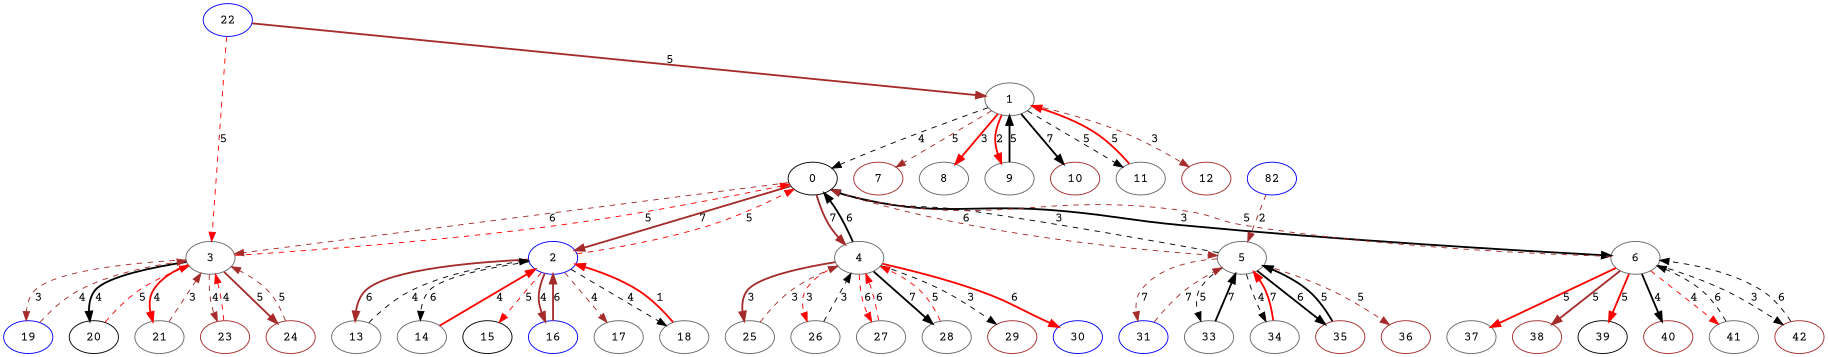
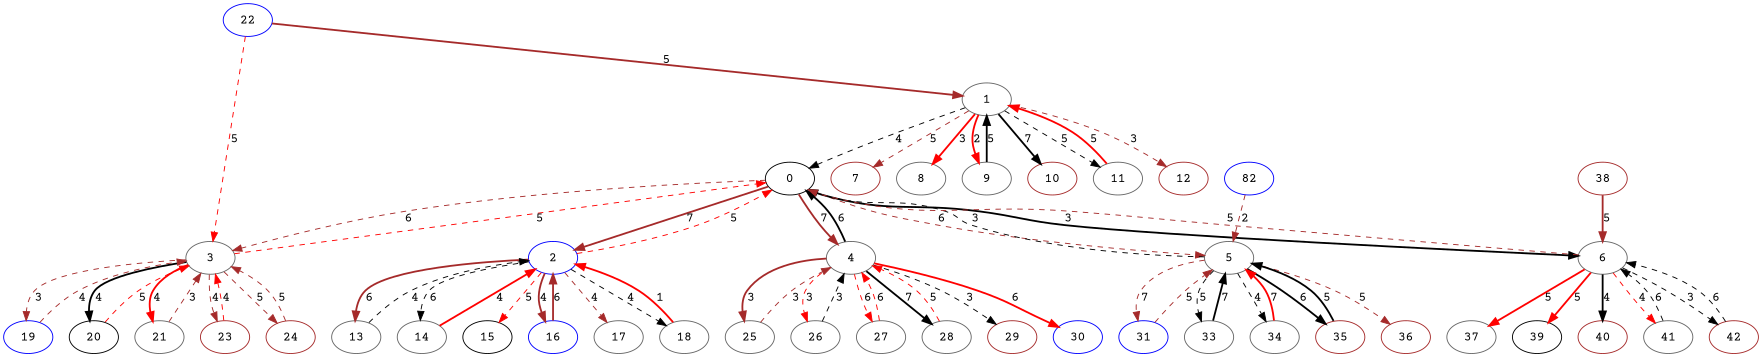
(247, 294) -> (247, 294)
(1590, 295) -> (1603, 214)
(1189, 297) -> (1189, 297)
